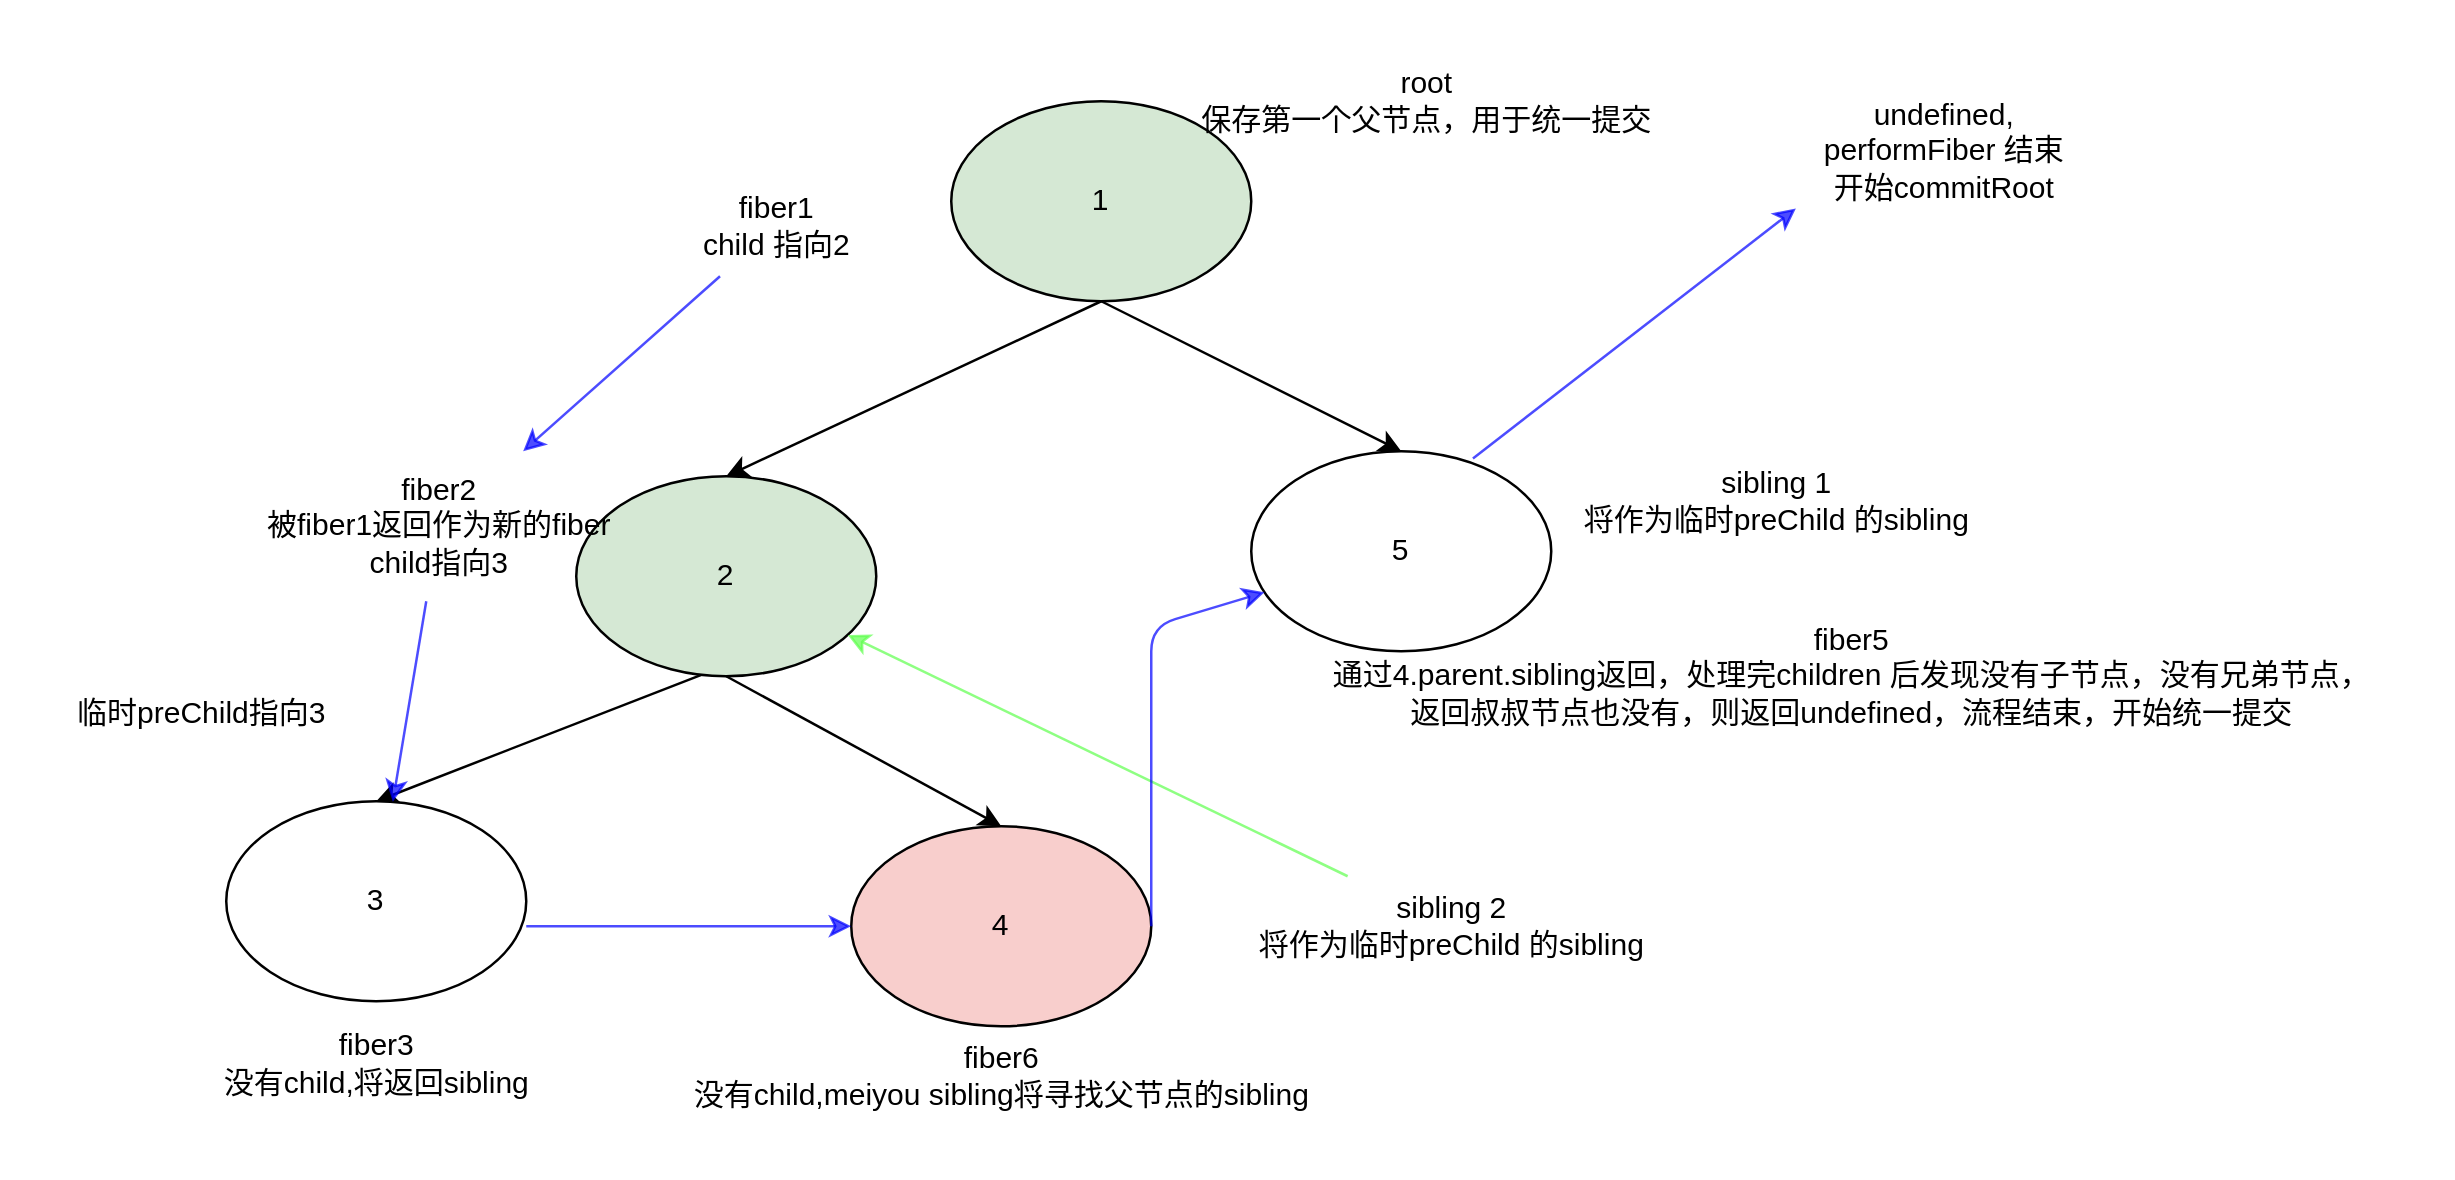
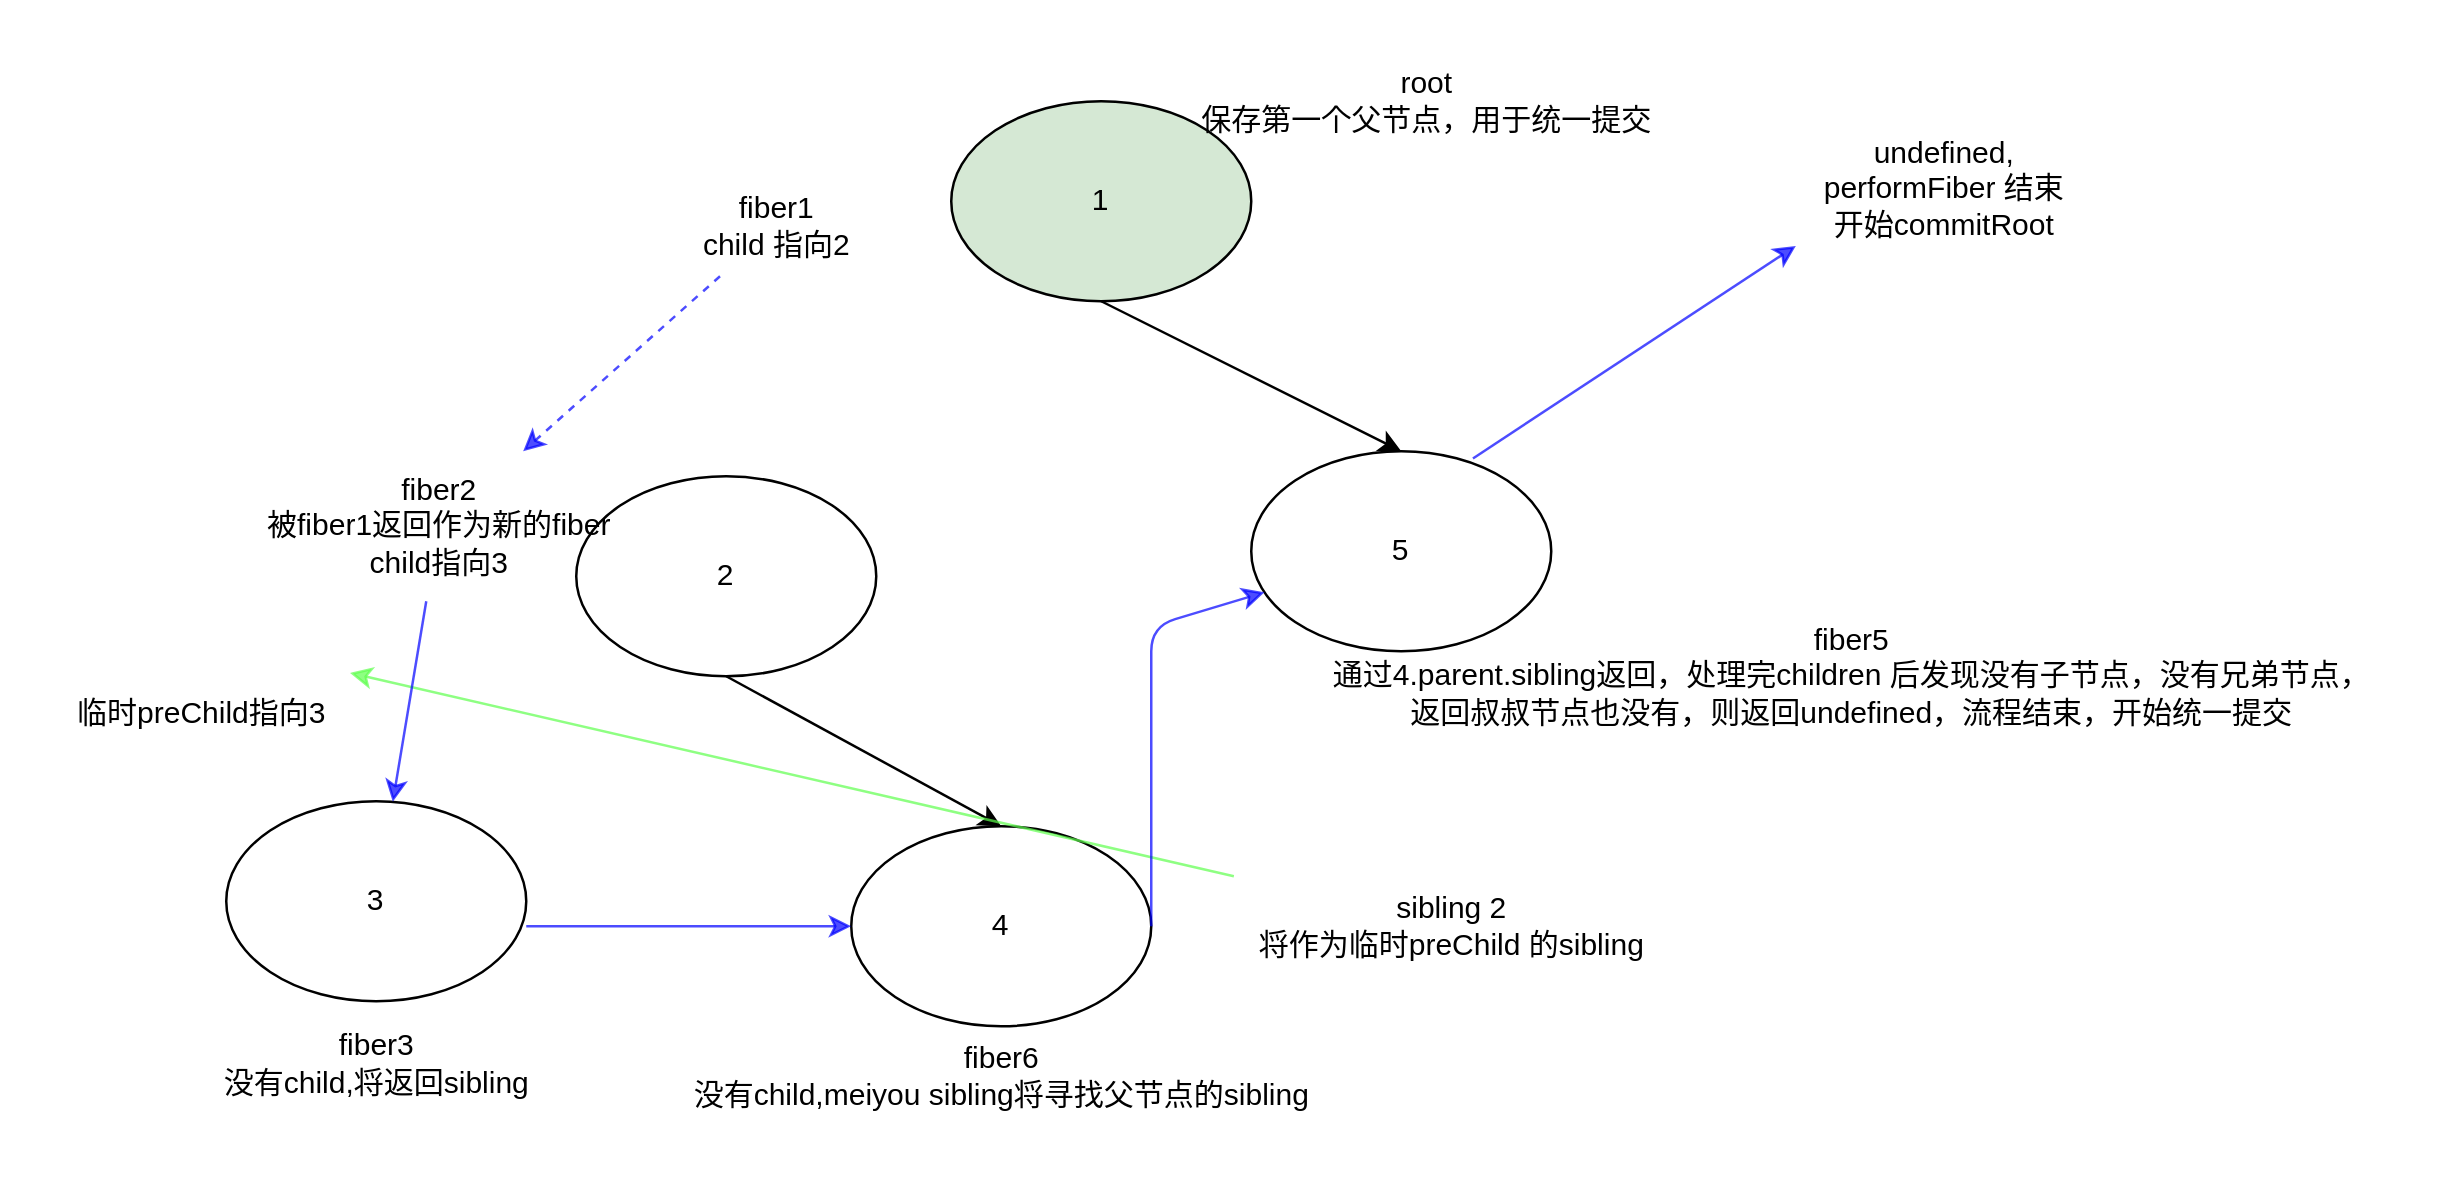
(1944, 151) -> (1944, 189)
(629, 357) -> (629, 357)
(921, 385) -> none
(1776, 501) -> none
(726, 576) -> (726, 576)
(1004, 711) -> (778, 771)
(480, 761) -> none
(1001, 926) -> (1001, 926)
